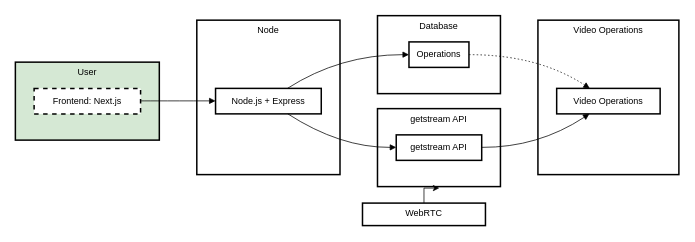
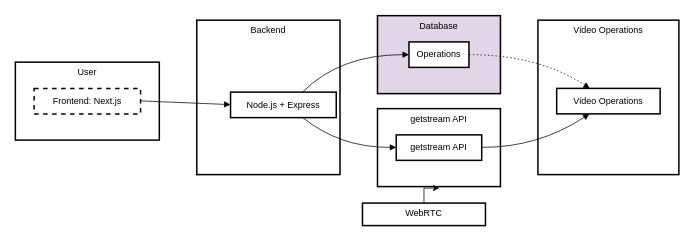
(439, 26) -> (439, 26)
(269, 31) -> (269, 31)
(87, 73) -> (87, 73)
(269, 101) -> (284, 105)
